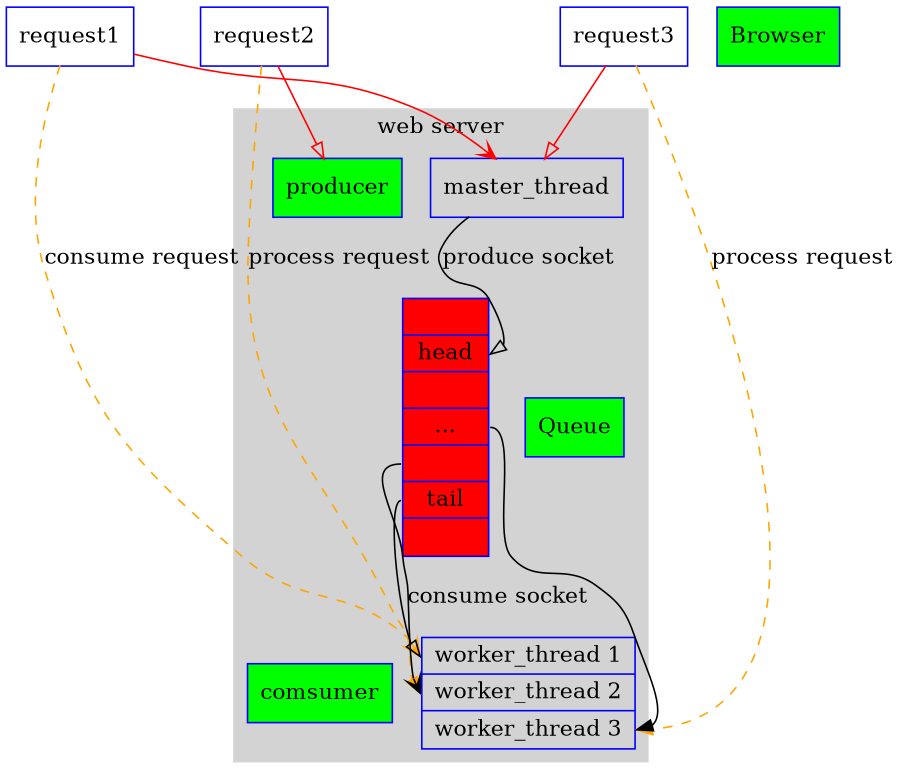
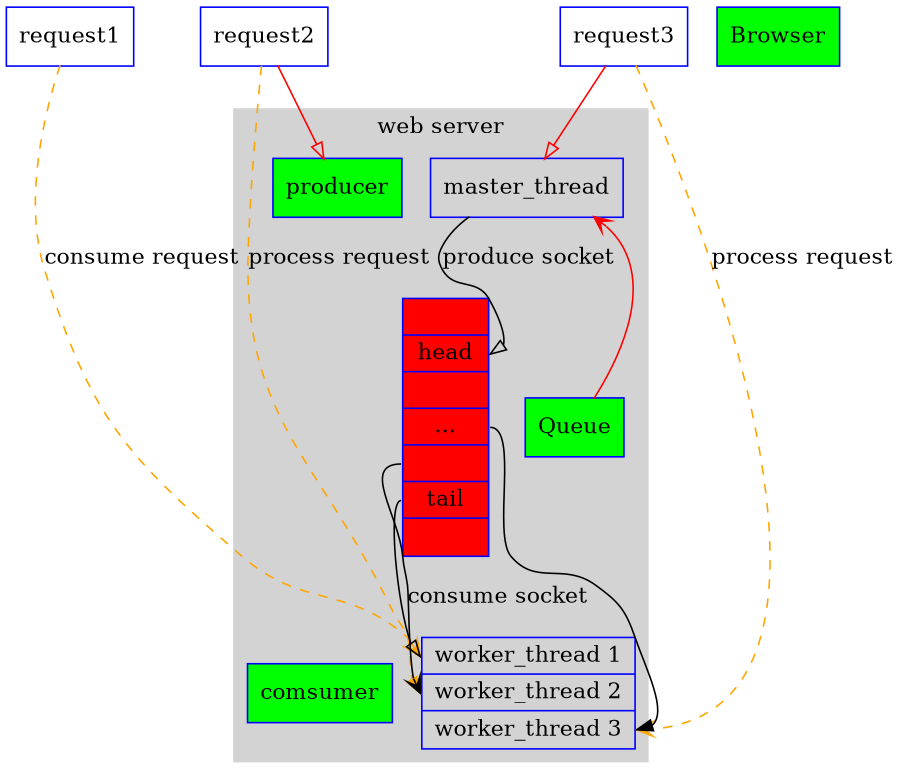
(315, 82) -> (631, 313)
(752, 417) -> (752, 417)
